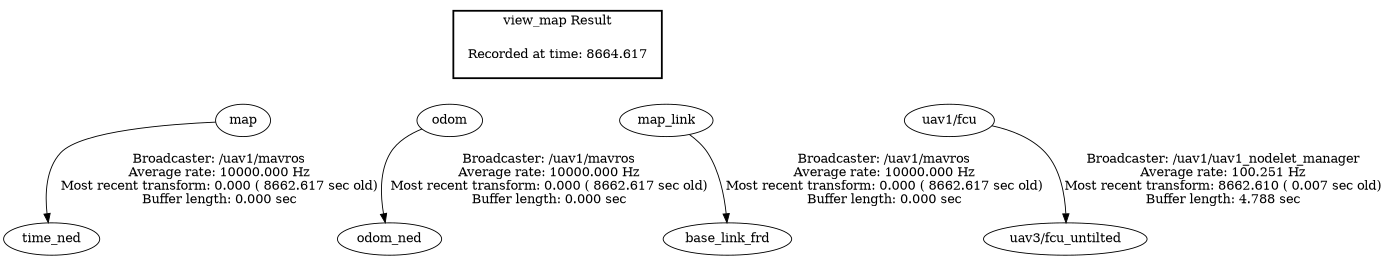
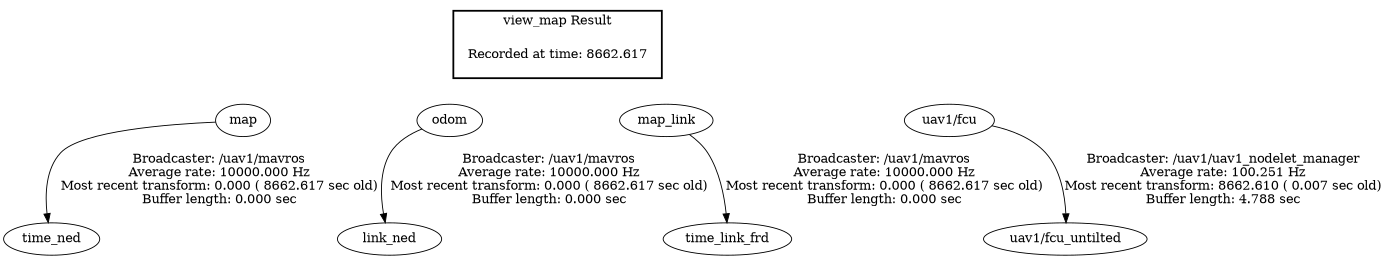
(558, 55) -> (558, 55)
(390, 239) -> (390, 239)
(727, 239) -> (727, 239)
(1065, 239) -> (1065, 239)
